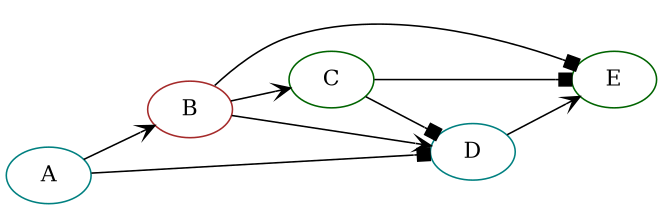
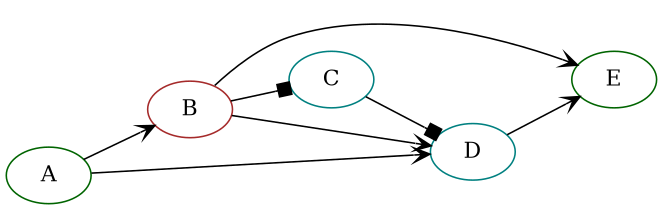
(383, 25) -> (383, 25)
(331, 80) -> (331, 80)
(465, 80) -> none
(253, 96) -> (253, 96)
(253, 164) -> (253, 164)
(49, 175) -> (49, 175)
